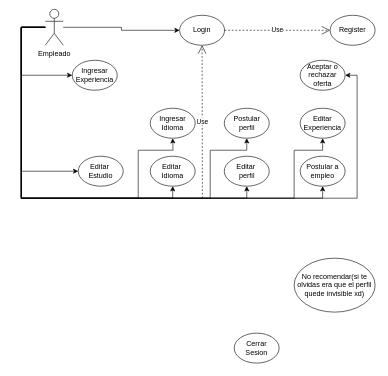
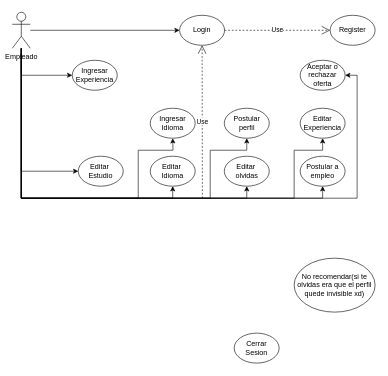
(54, 27) -> (21, 30)
(247, 171) -> (247, 171)
